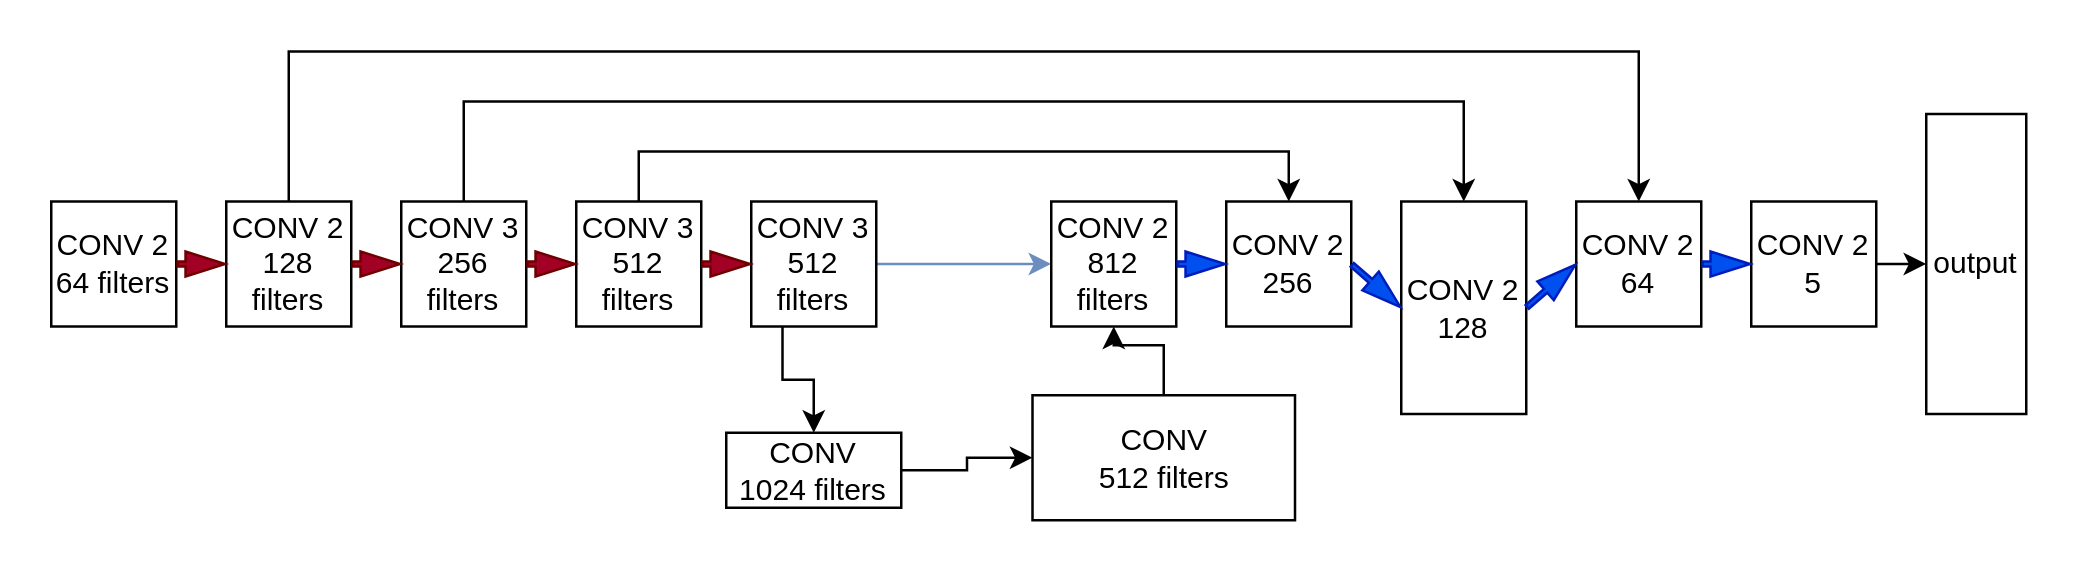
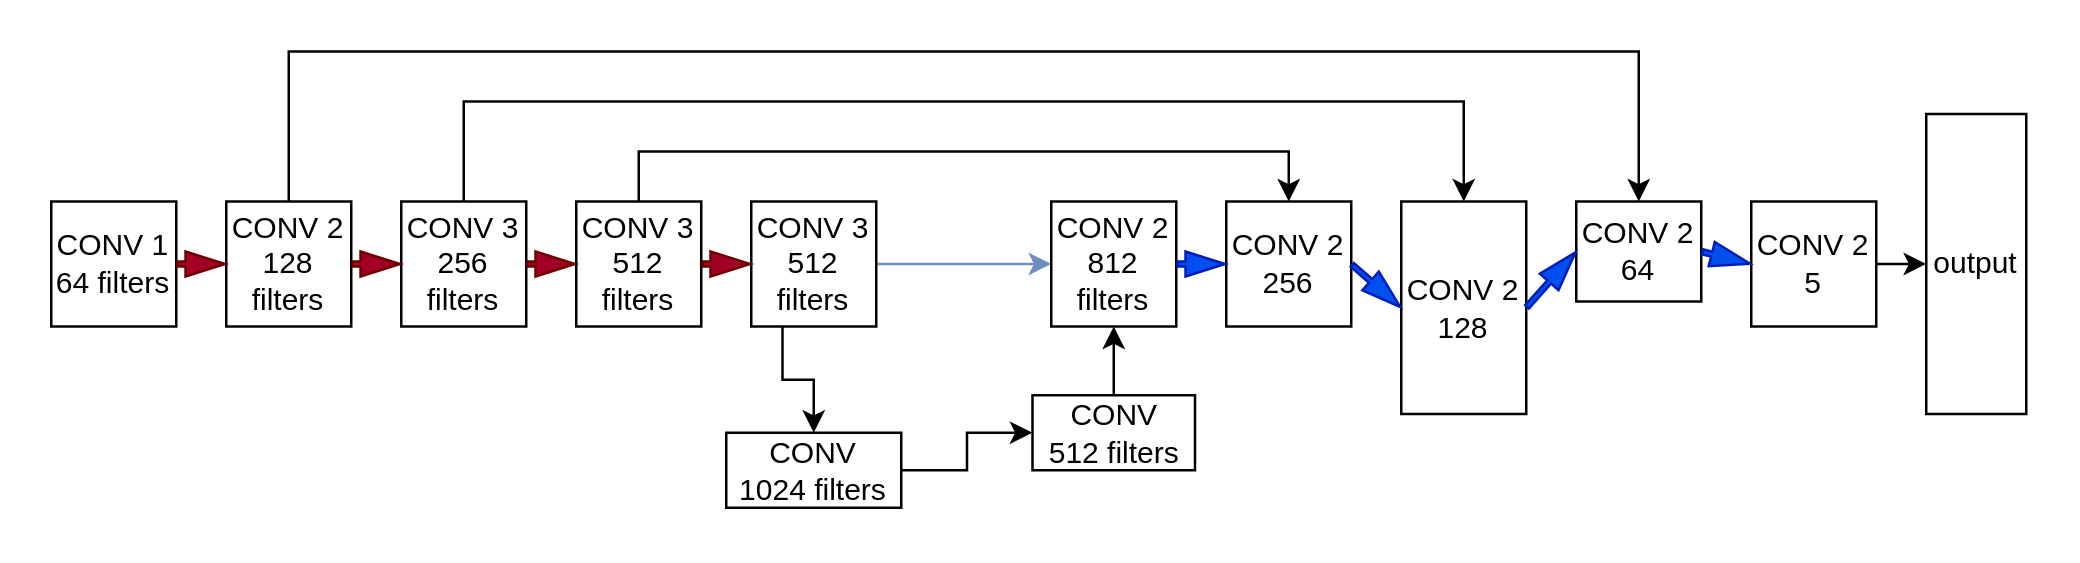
(114, 264) -> (114, 264)
(1639, 264) -> (1639, 251)
(1164, 458) -> (1114, 433)
